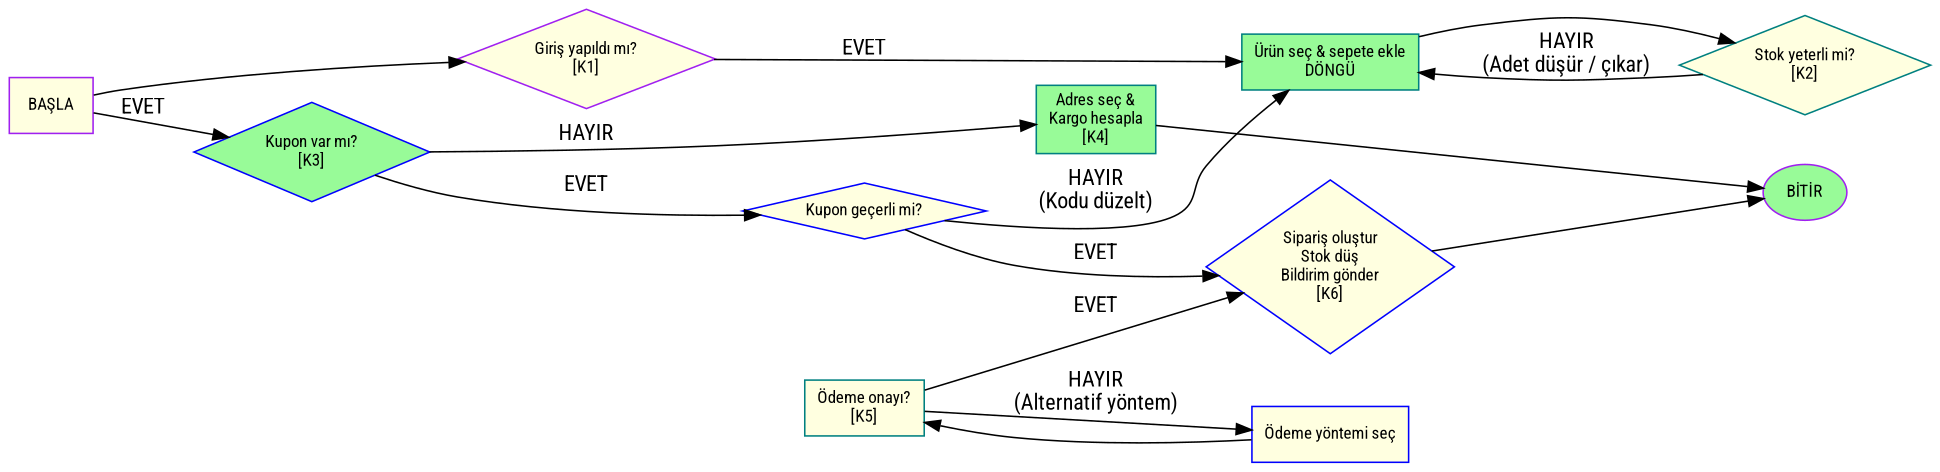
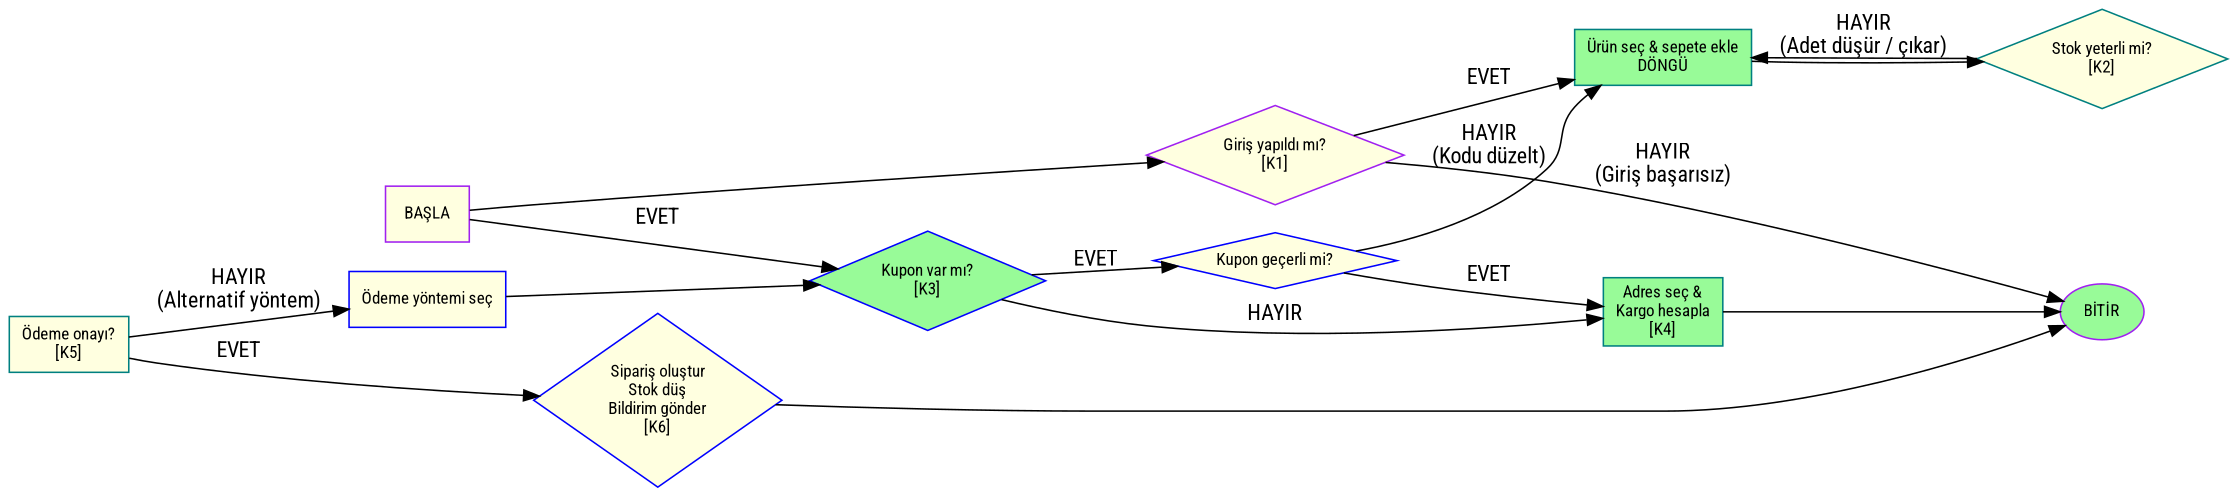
none -> (1720, 215)
(1051, 271) -> (1465, 291)
(1095, 442) -> (655, 291)
